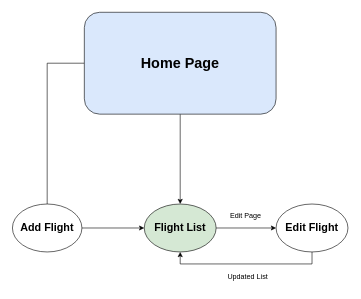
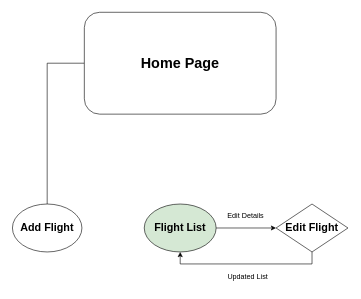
(180, 63) -> (180, 63)
(180, 198) -> none
(246, 216) -> (246, 216)
(138, 228) -> none
(312, 228) -> (312, 228)
